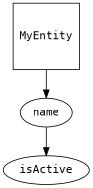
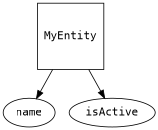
(46, 137) -> (95, 80)
